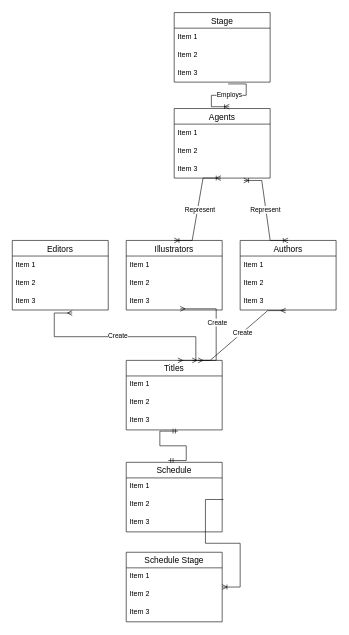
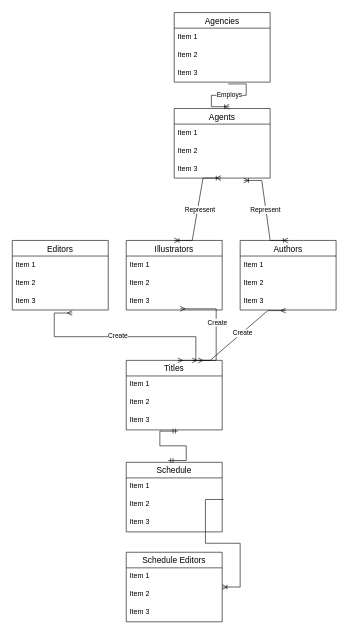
(222, 21) -> (222, 21)
(174, 561) -> (174, 561)
